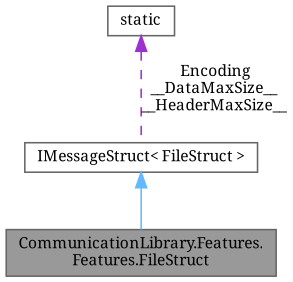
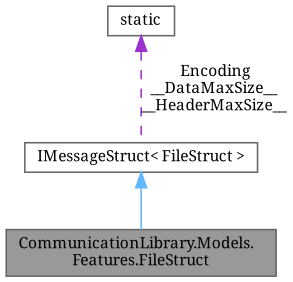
(141, 253) -> (141, 253)
